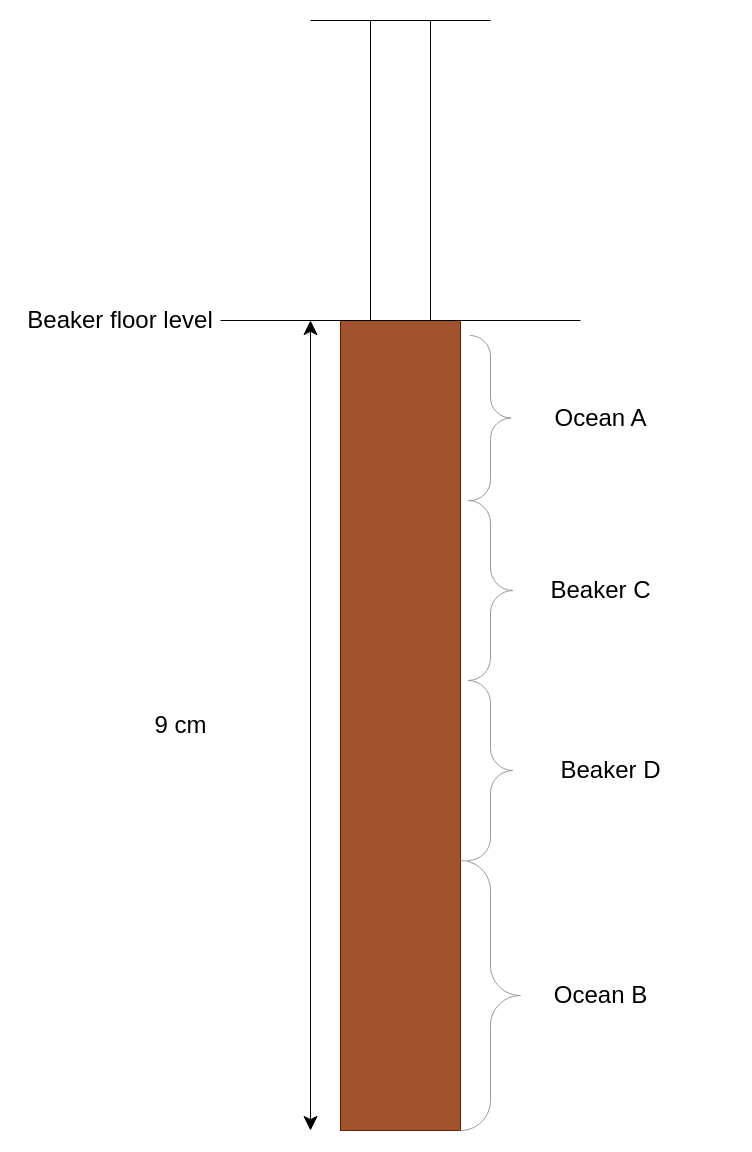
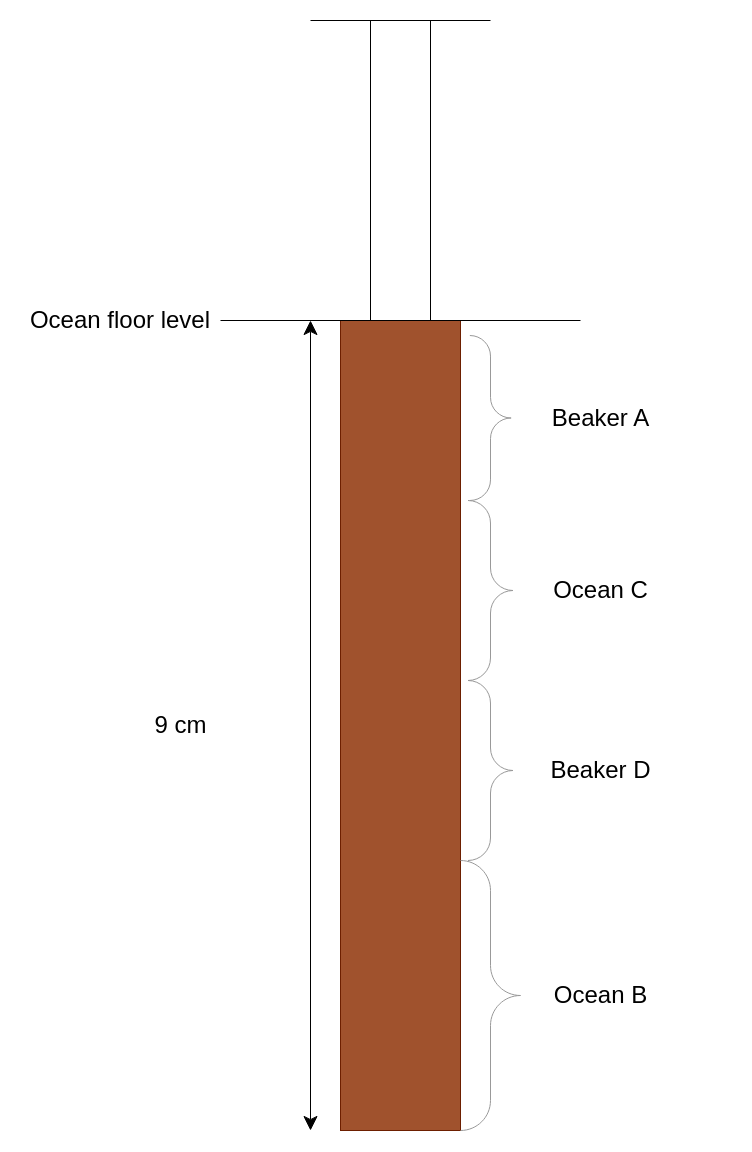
(121, 321) -> (121, 321)
(601, 419) -> (601, 419)
(601, 591) -> (601, 591)
(611, 771) -> (601, 771)
